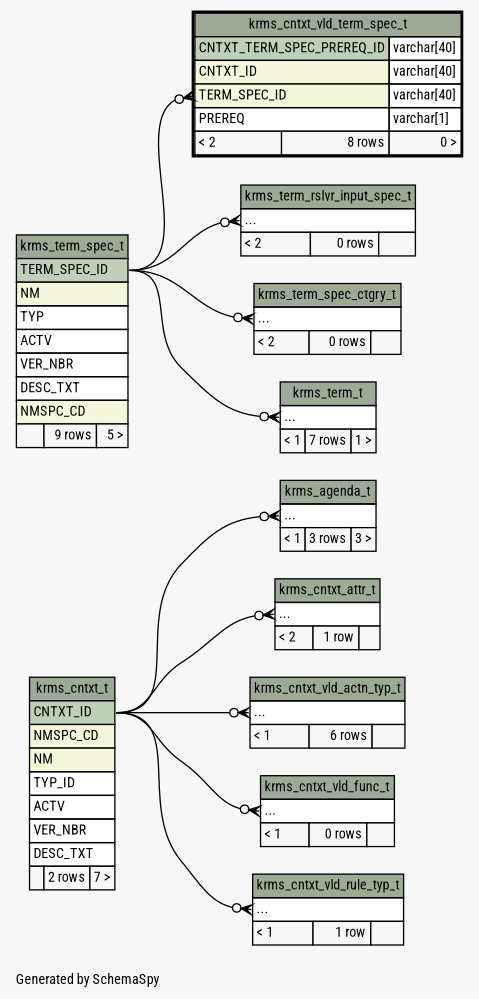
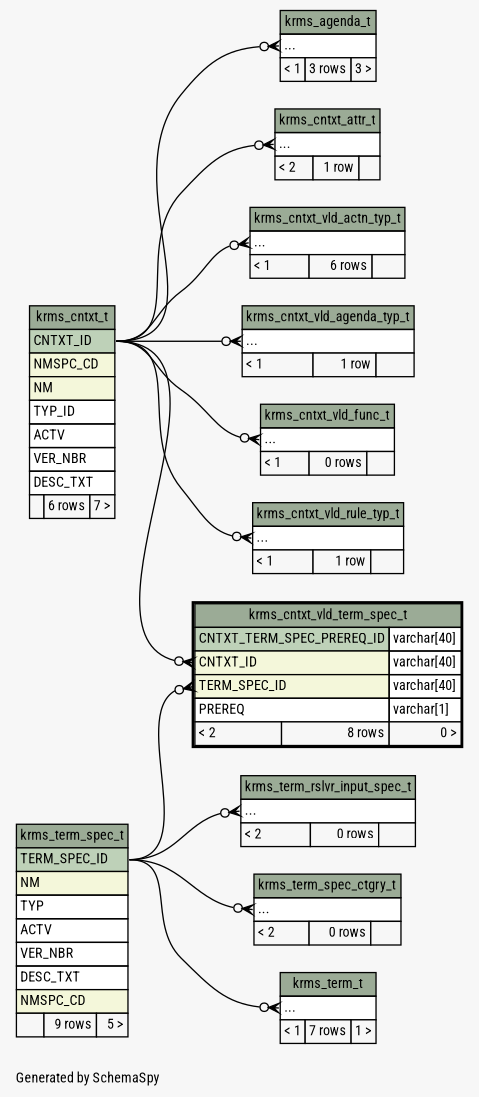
none -> (327, 341)
none -> (157, 493)
(67, 877) -> (67, 506)
